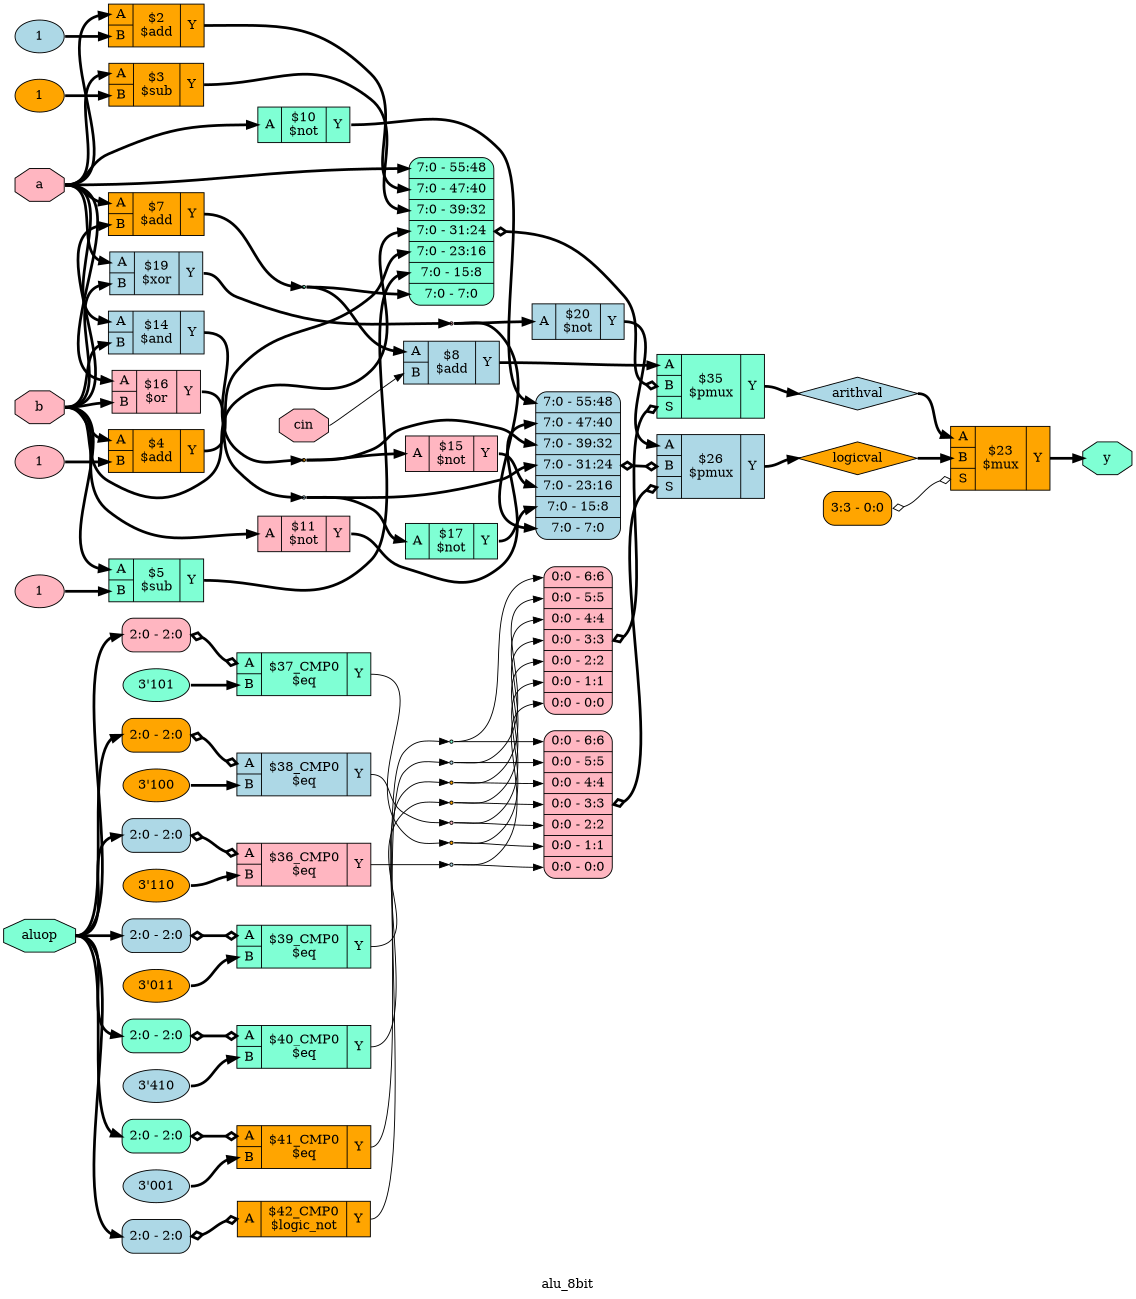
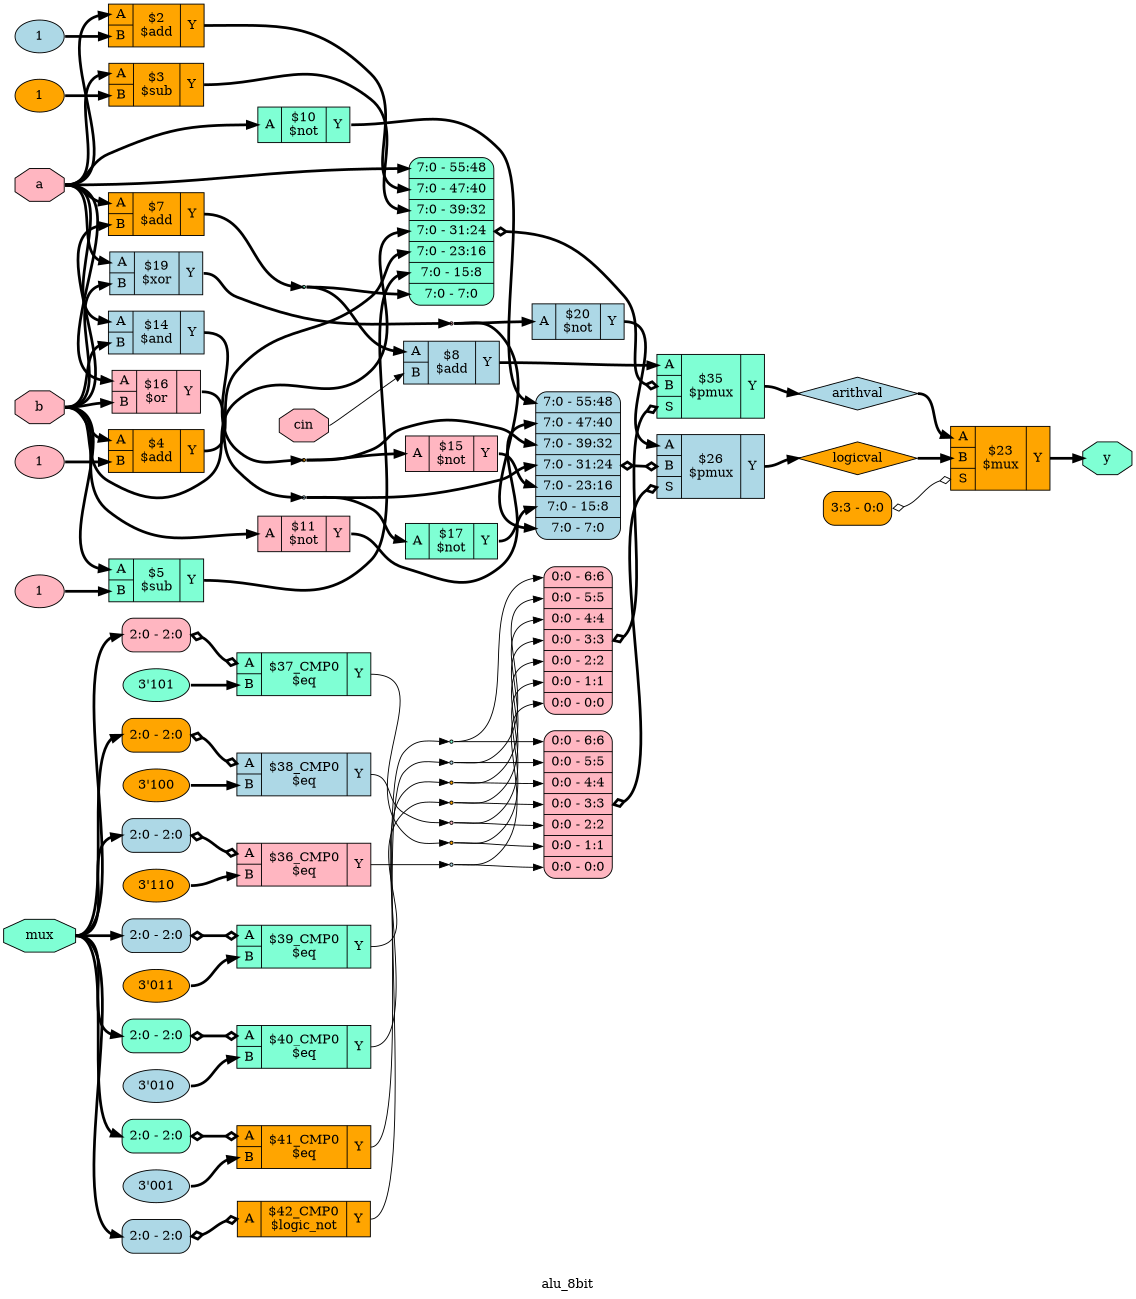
(40, 936) -> (40, 936)
(156, 1086) -> (156, 1086)
